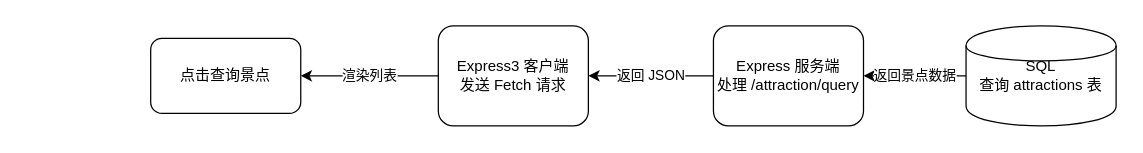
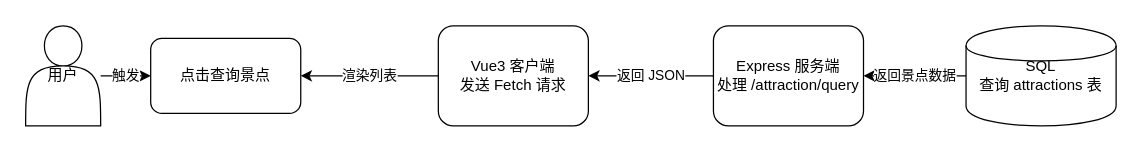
none -> (63, 76)
none -> (122, 76)
(513, 76) -> (513, 76)
